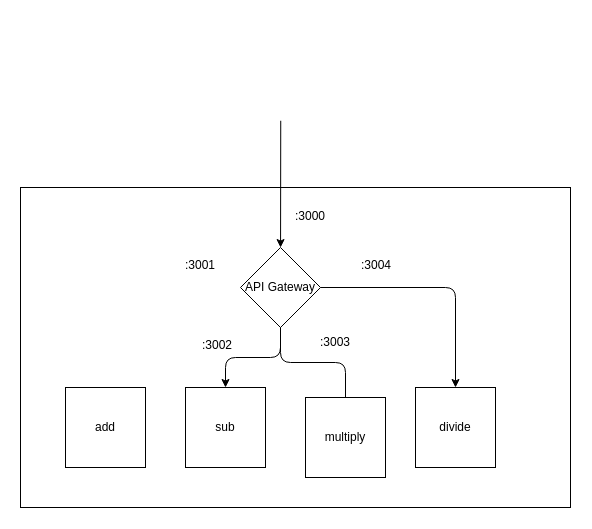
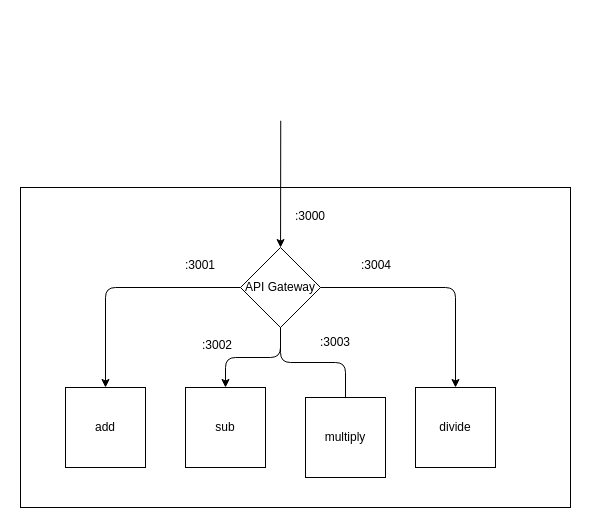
none -> (132, 288)
